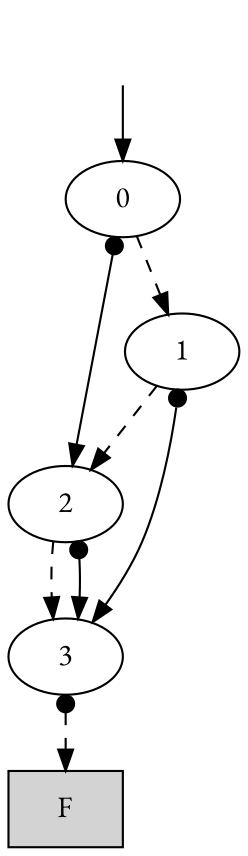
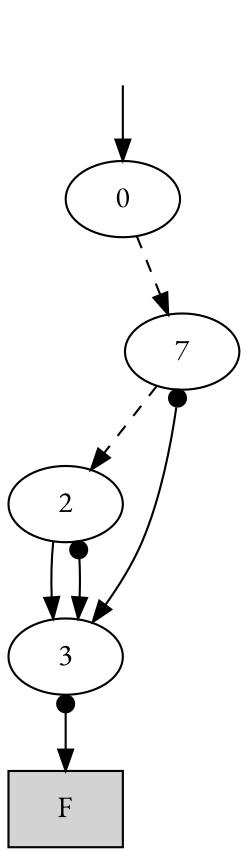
(95, 349) -> none
(182, 352) -> (182, 352)
(52, 569) -> (52, 569)
(66, 731) -> (66, 731)
